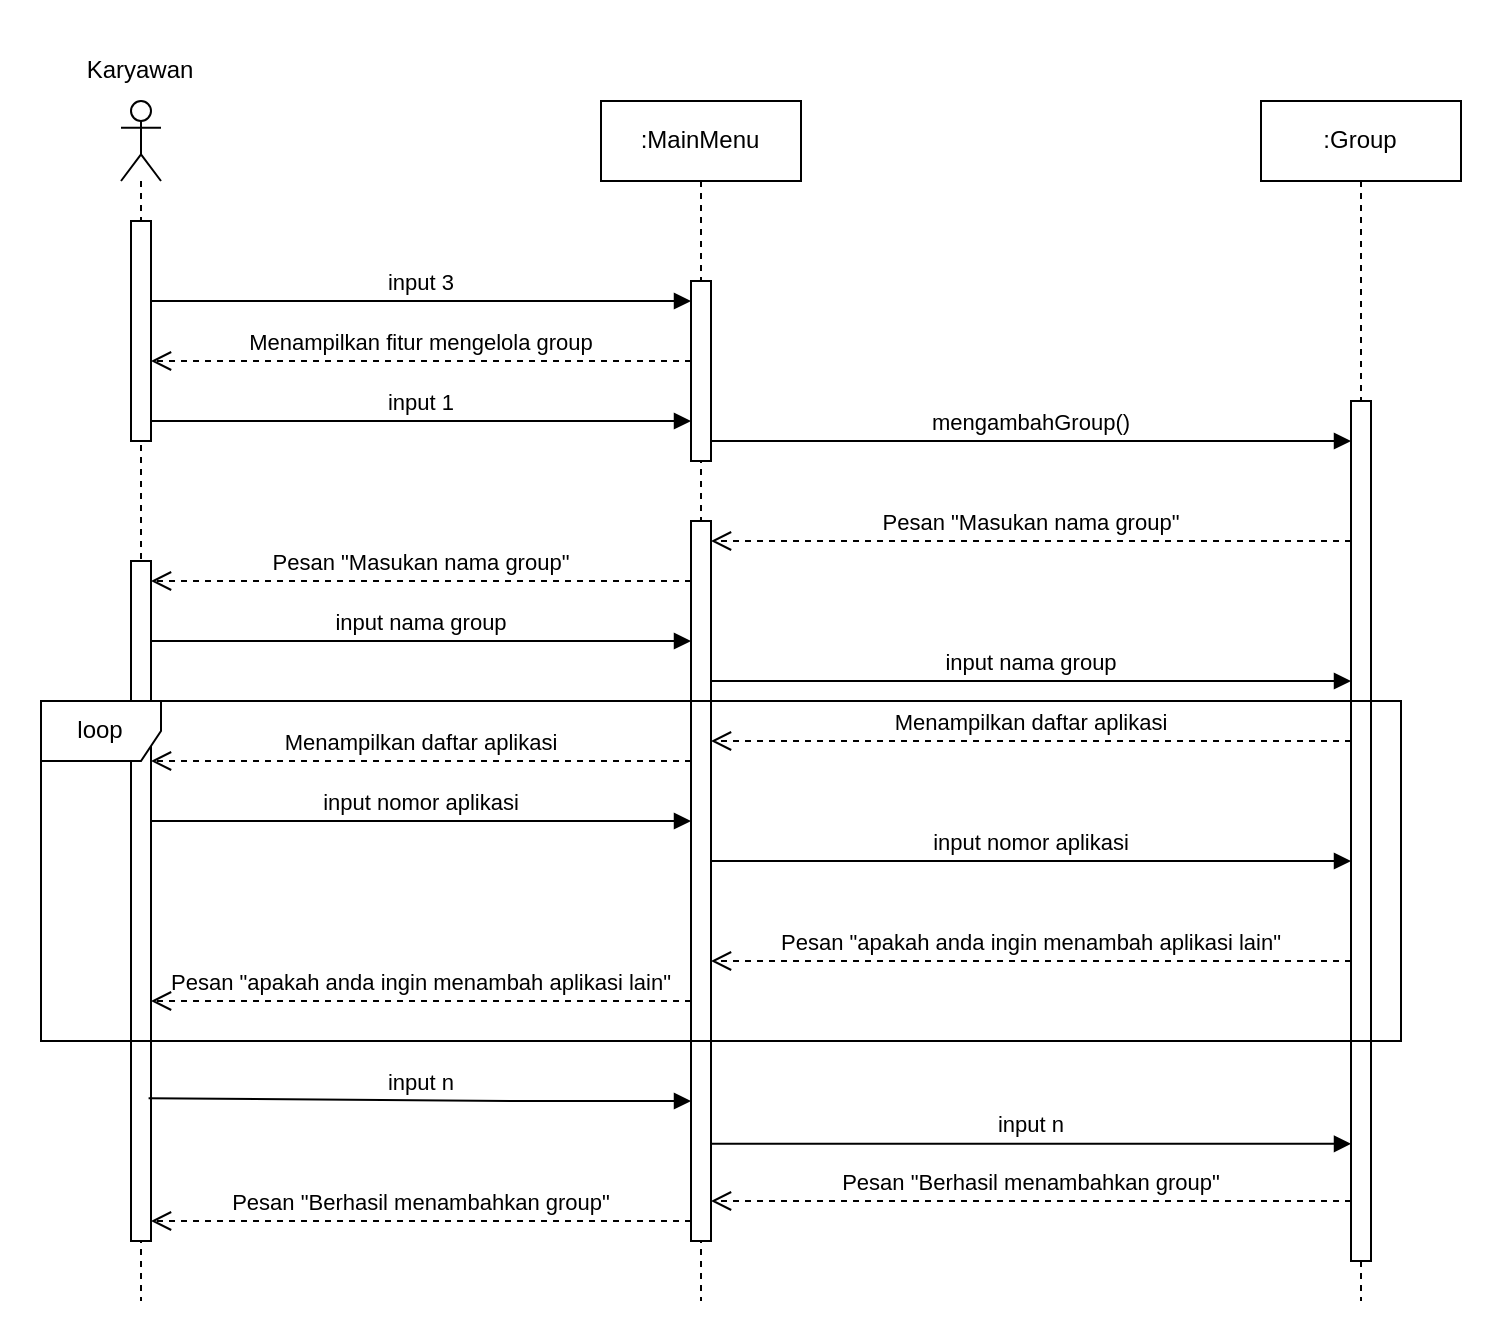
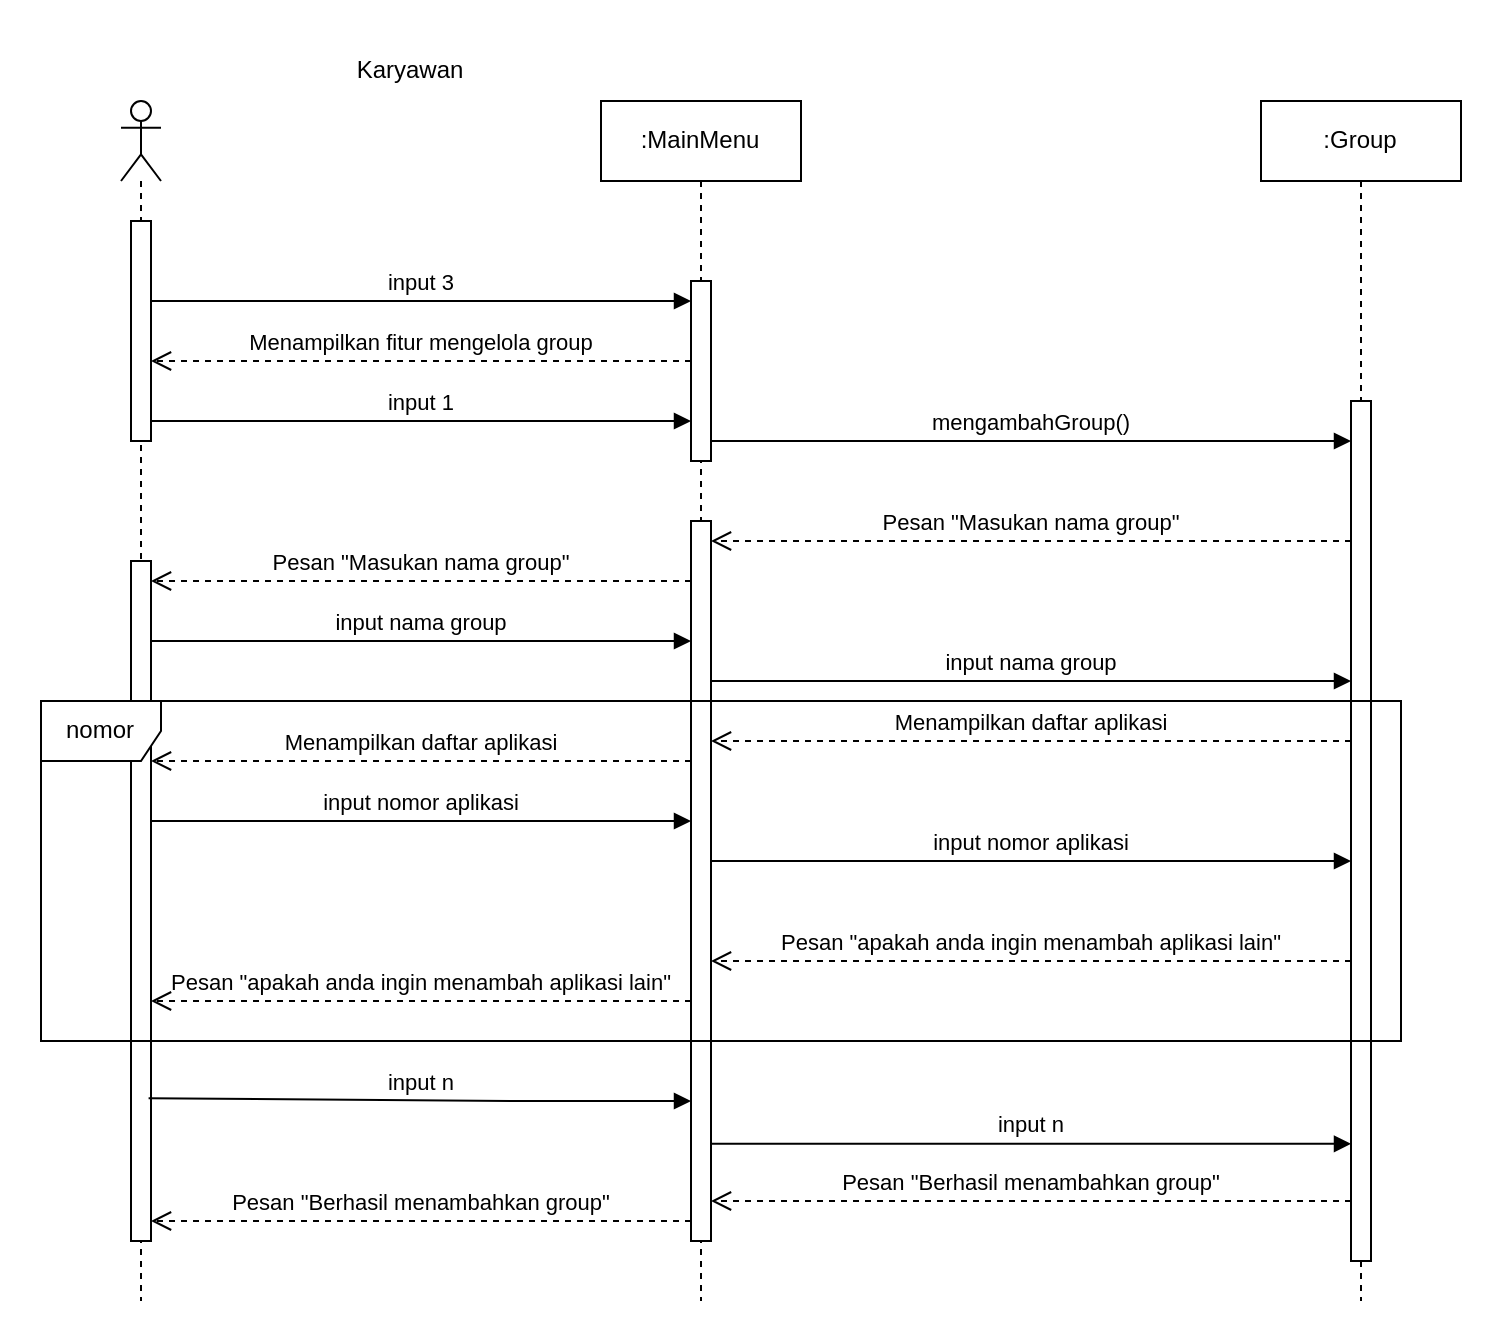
(141, 71) -> (411, 71)
(101, 731) -> (101, 731)
